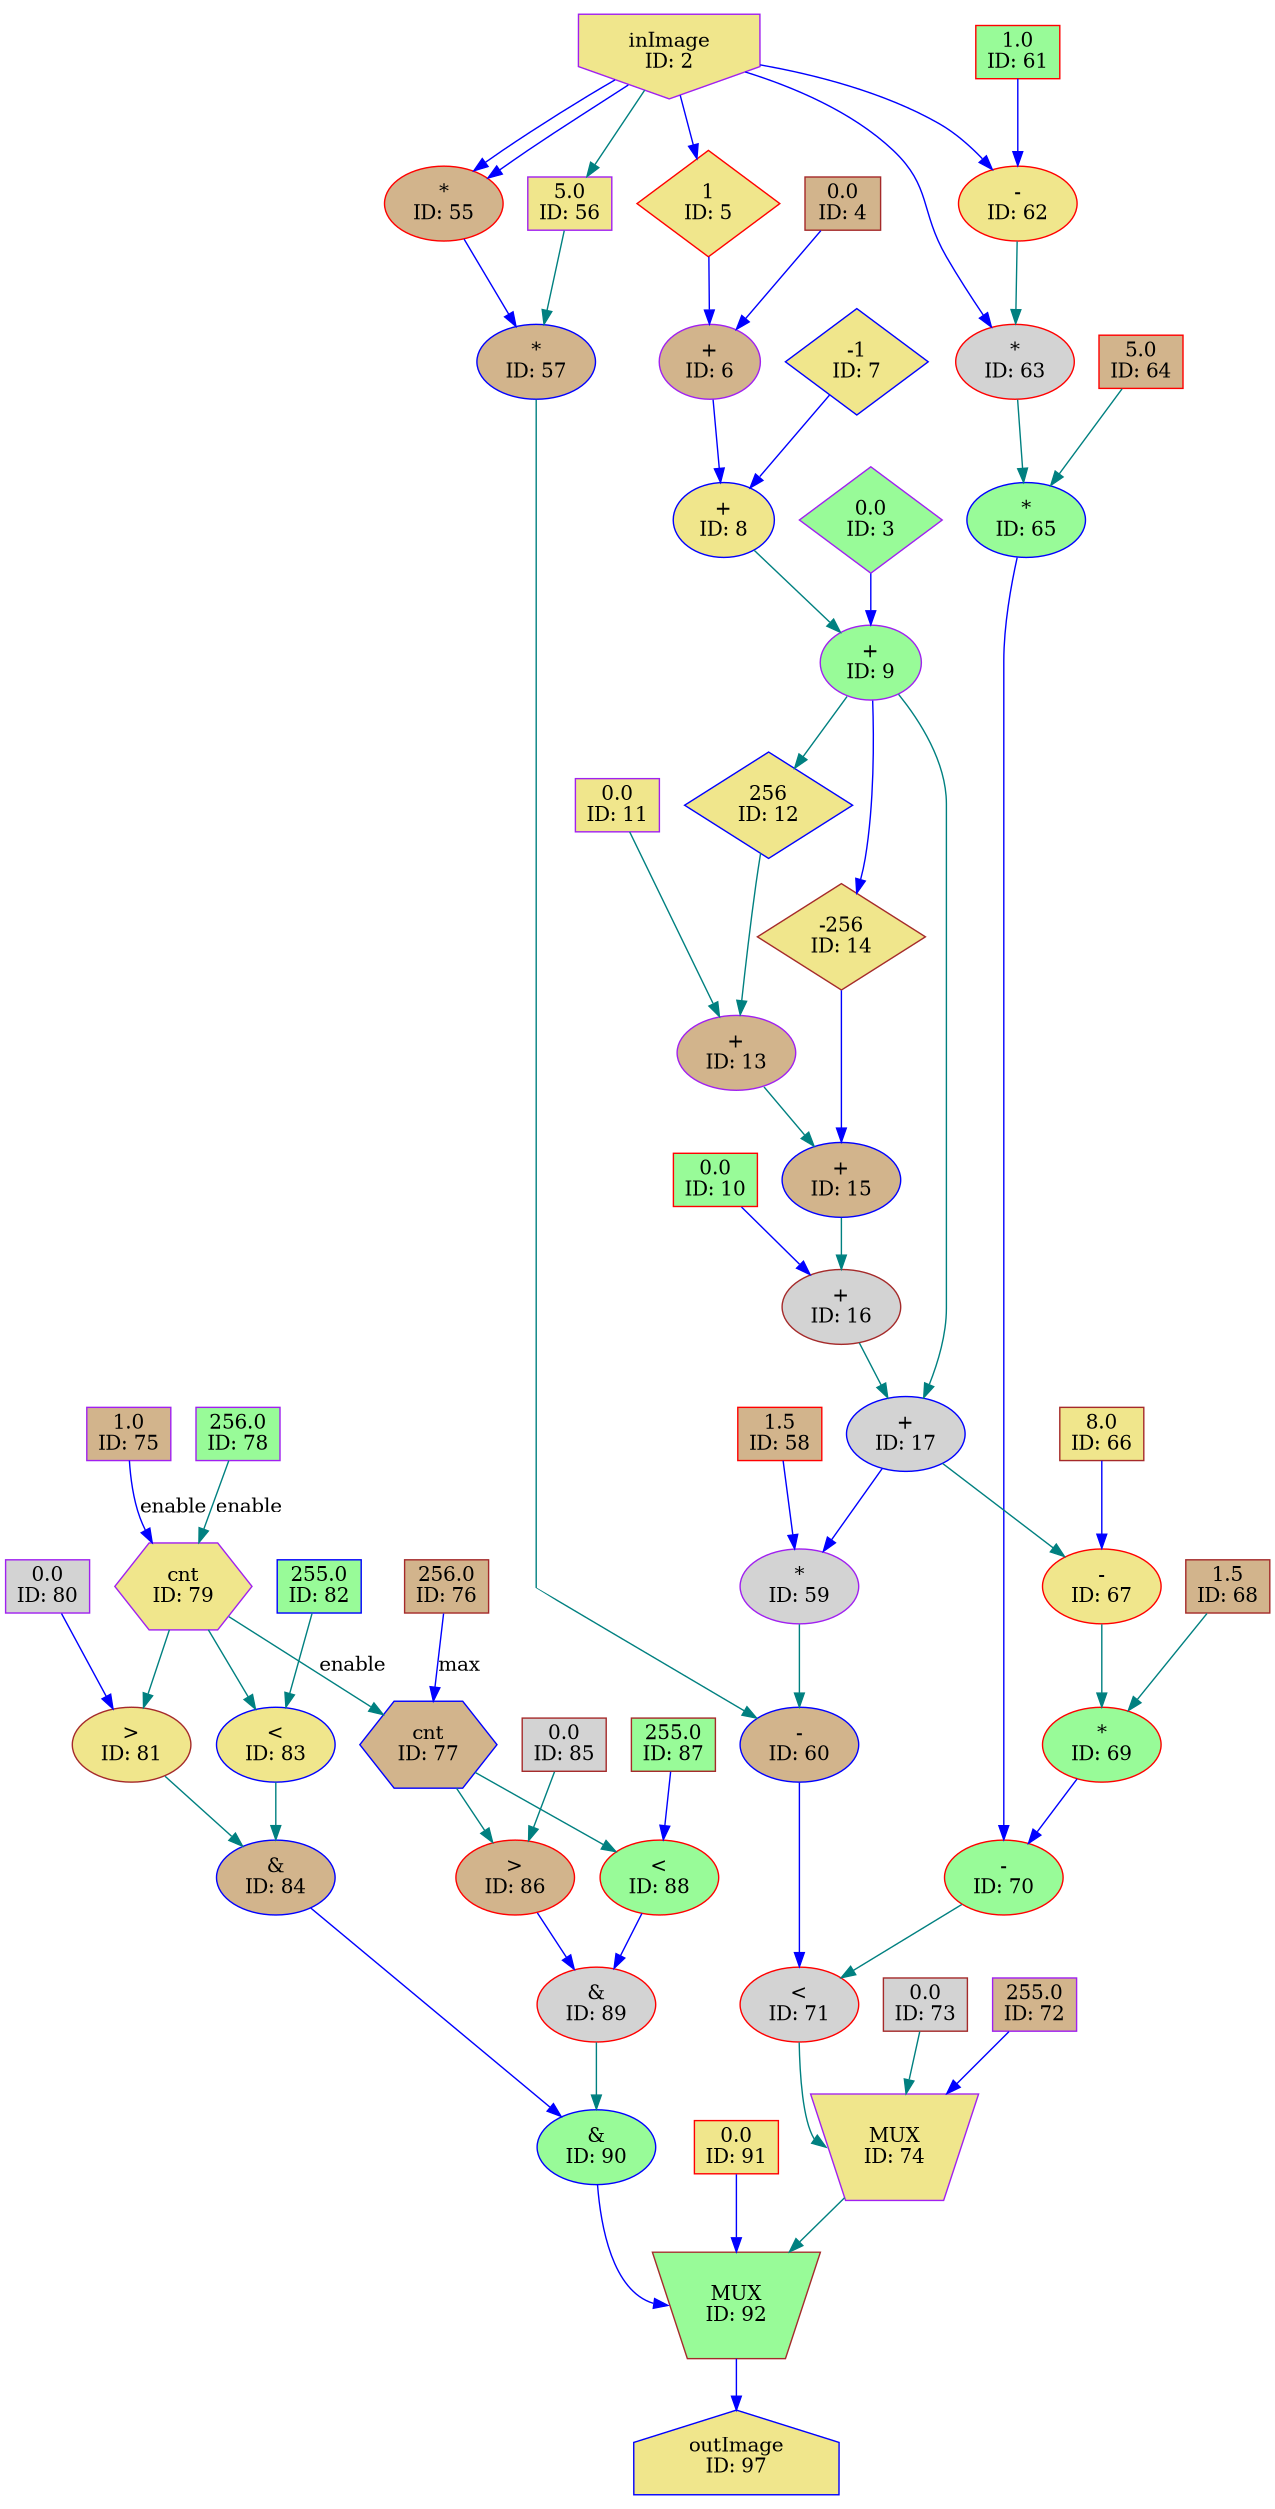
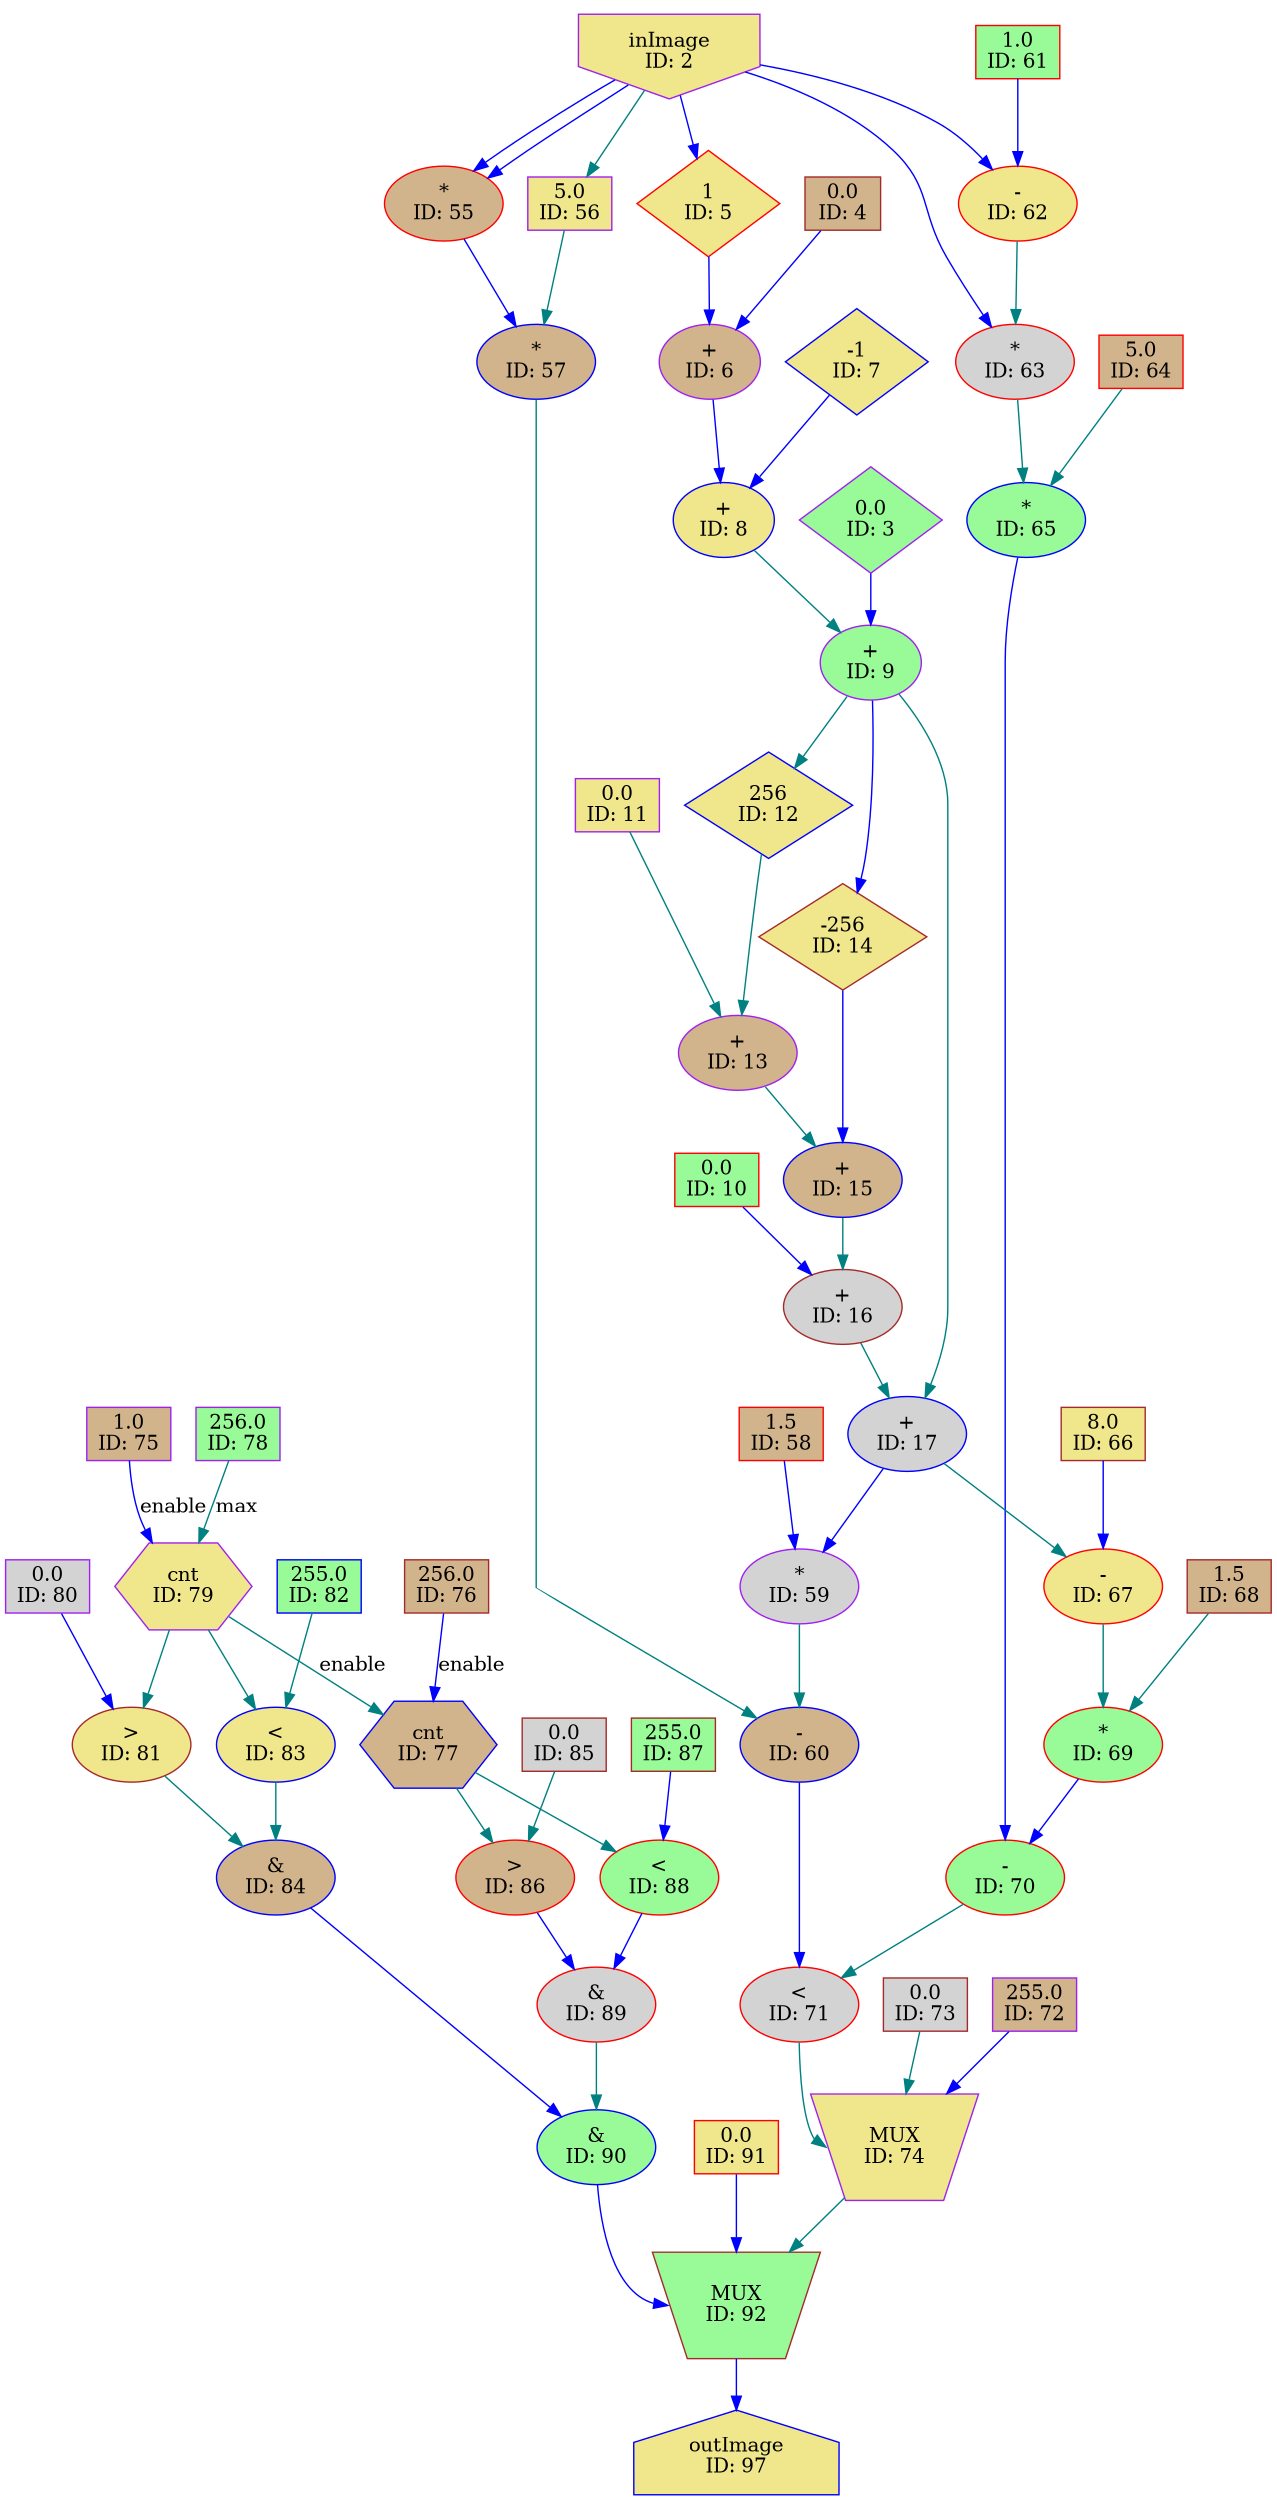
(249, 1507) -> (237, 1507)
(460, 1665) -> (472, 1665)
